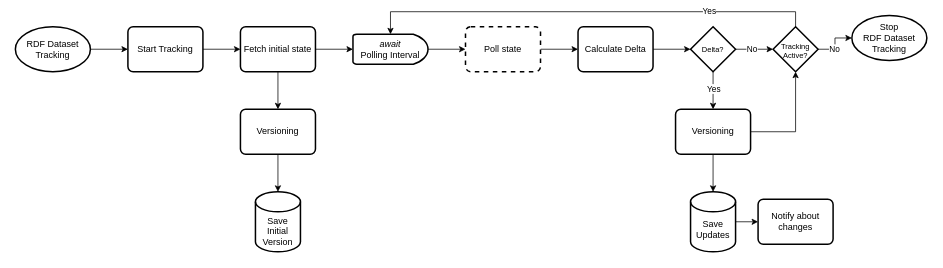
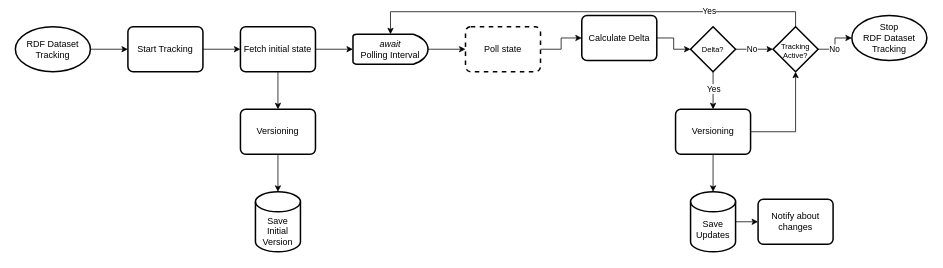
(615, 49) -> (619, 38)
